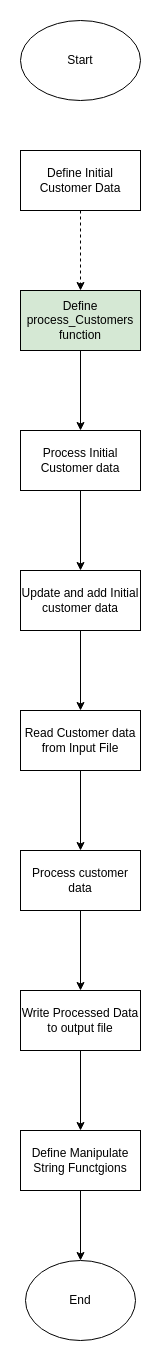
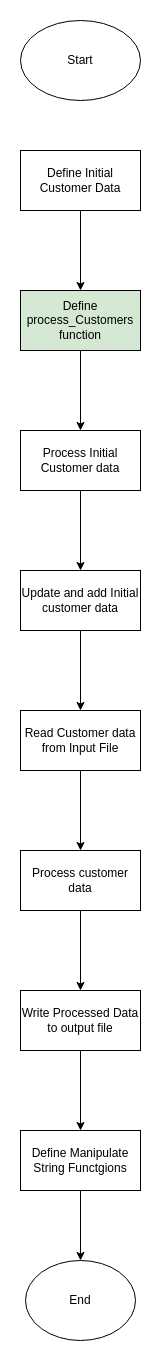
(81, 248) -> (81, 248)
